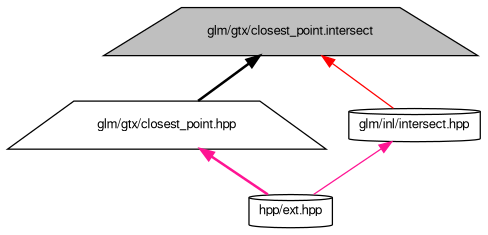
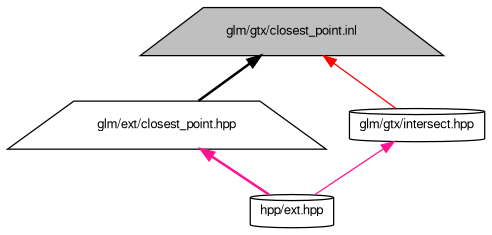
(291, 32) -> (292, 32)
(167, 125) -> (167, 125)
(415, 125) -> (417, 125)
